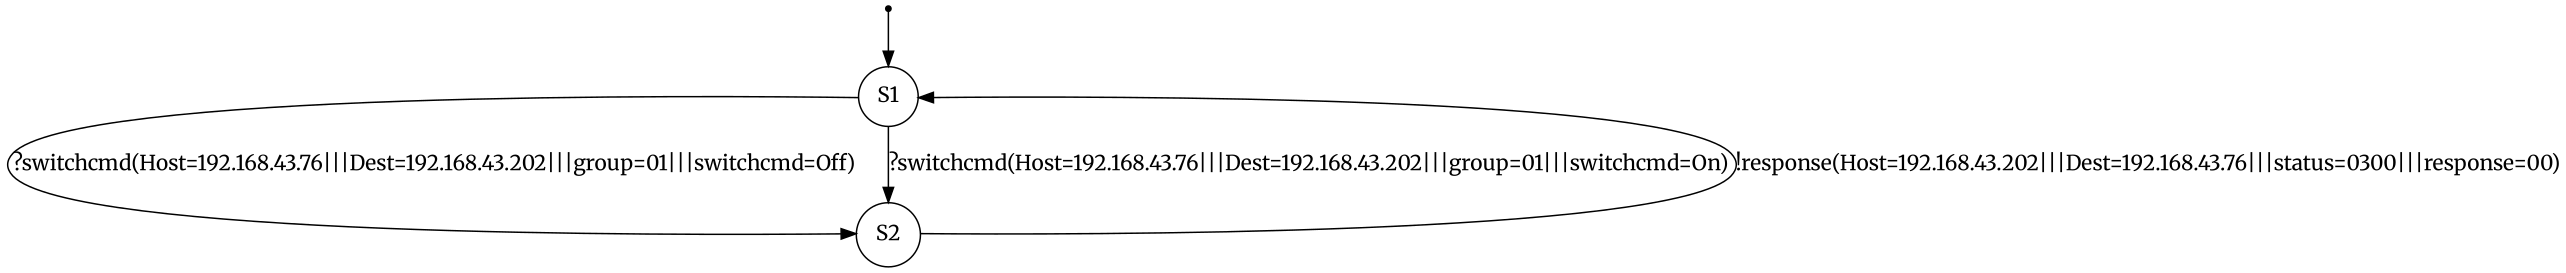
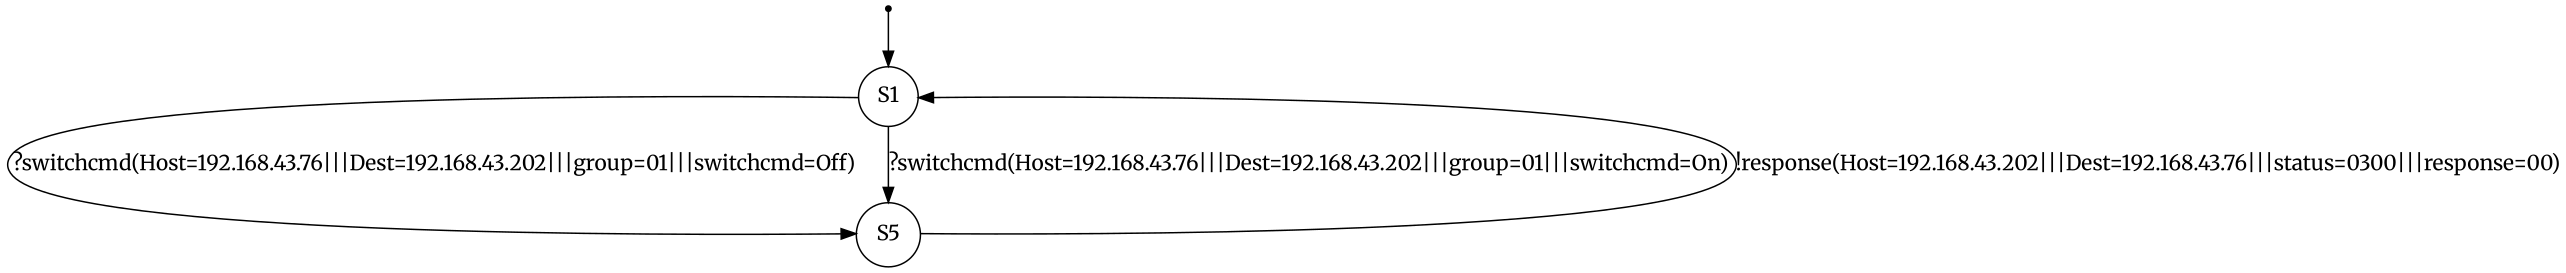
(888, 235) -> (888, 235)
